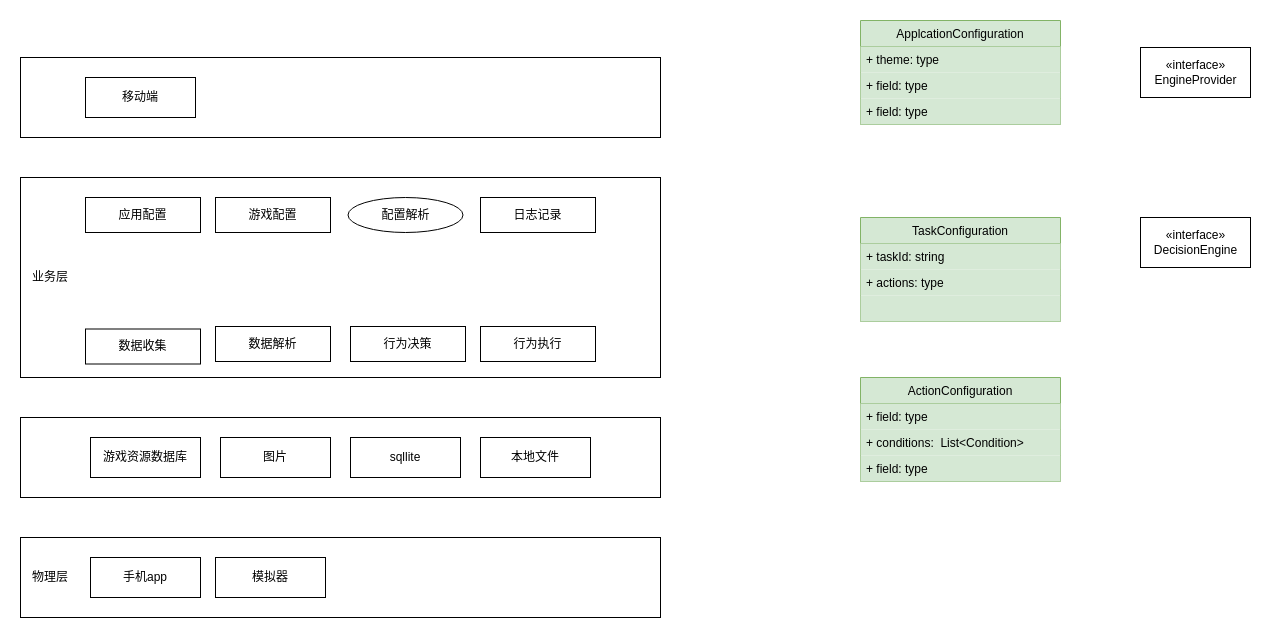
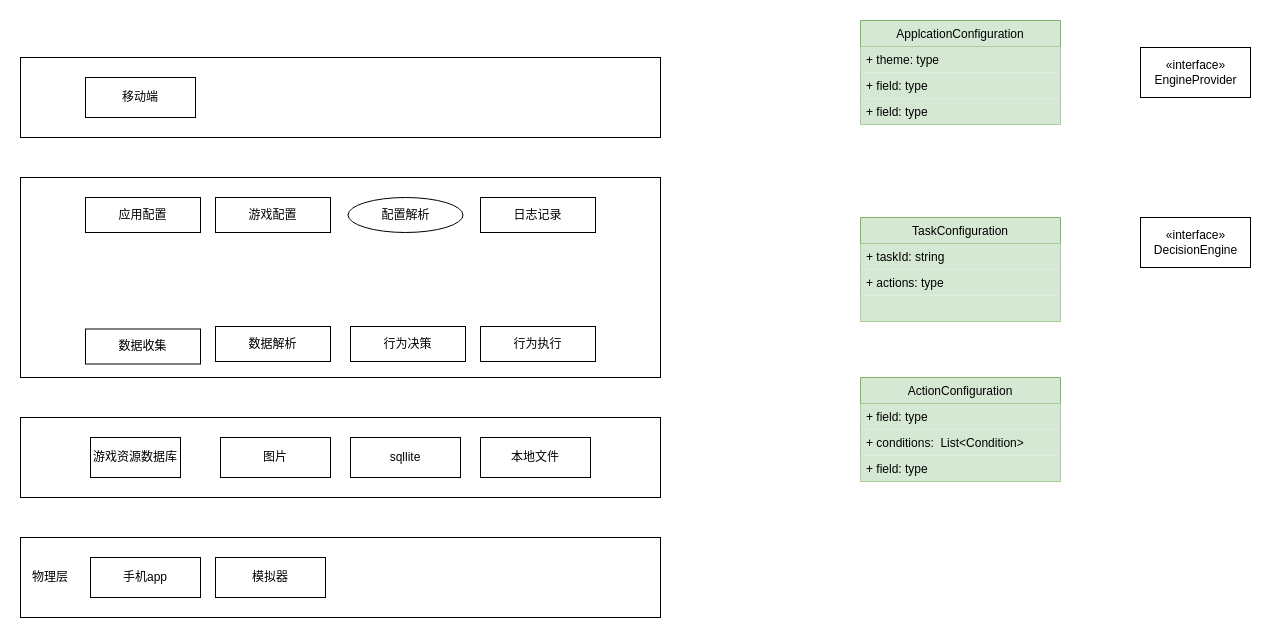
(51, 278) -> none
(146, 458) -> (136, 458)
